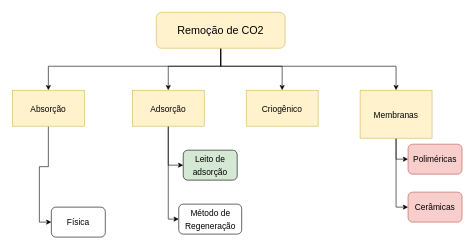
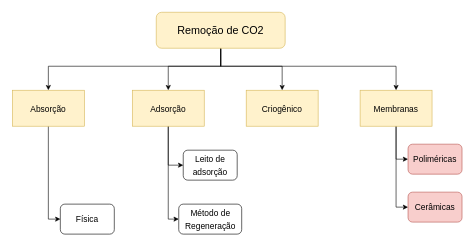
(396, 114) -> (396, 108)
(210, 165) -> (210, 165)
(78, 222) -> (87, 219)
